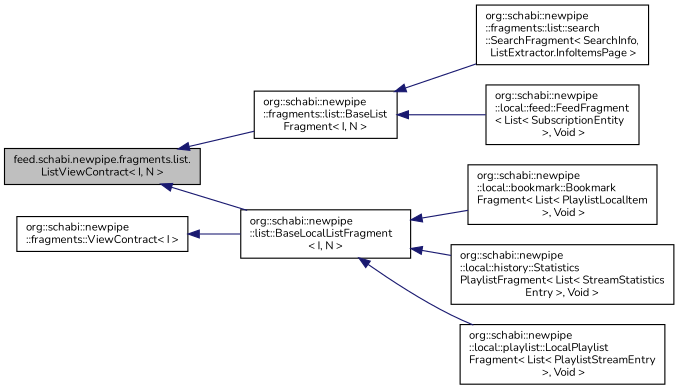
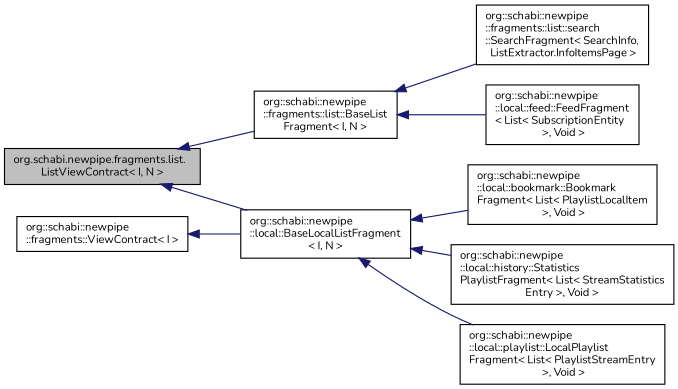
(102, 166) -> (102, 166)
(326, 234) -> (326, 234)
